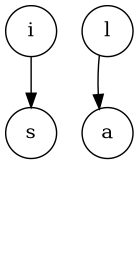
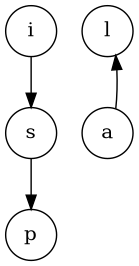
(98, 75) -> (117, 89)
none -> (31, 235)
